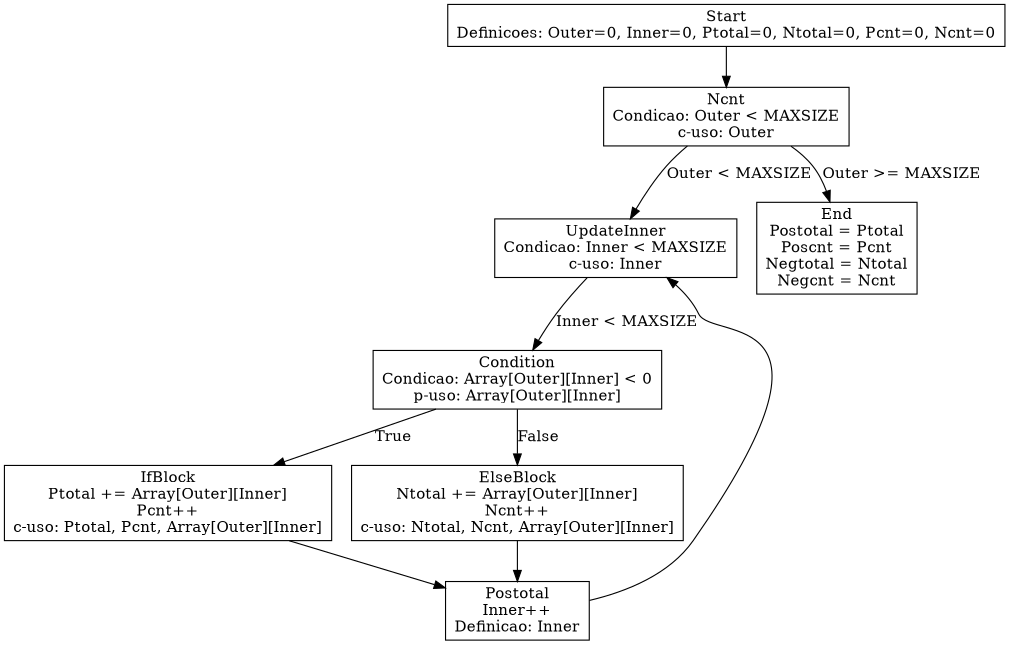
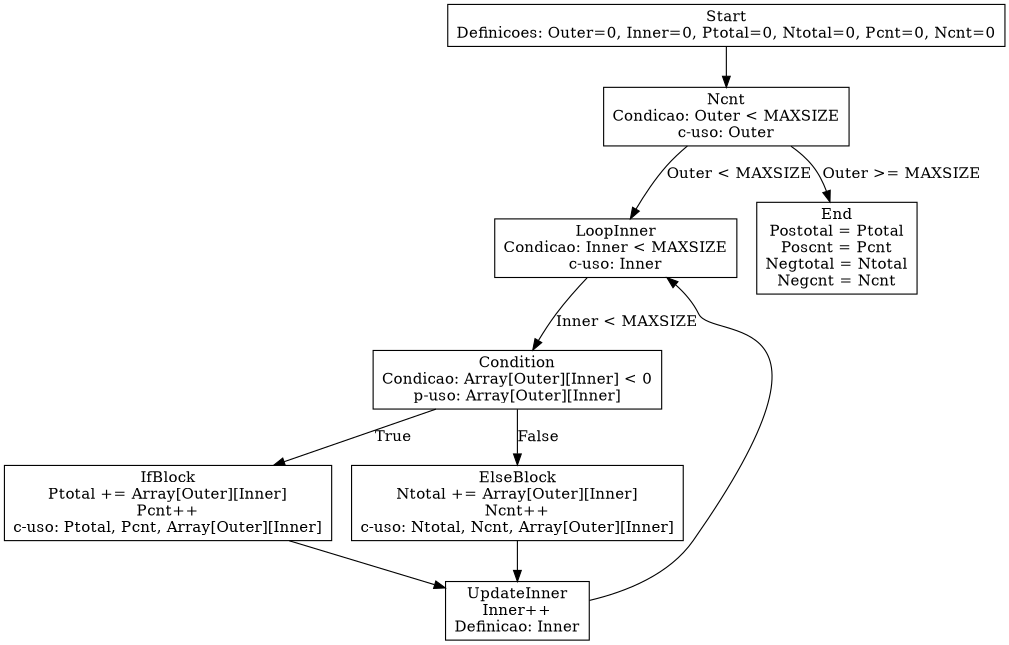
(616, 248) -> (616, 248)
(517, 611) -> (517, 611)
